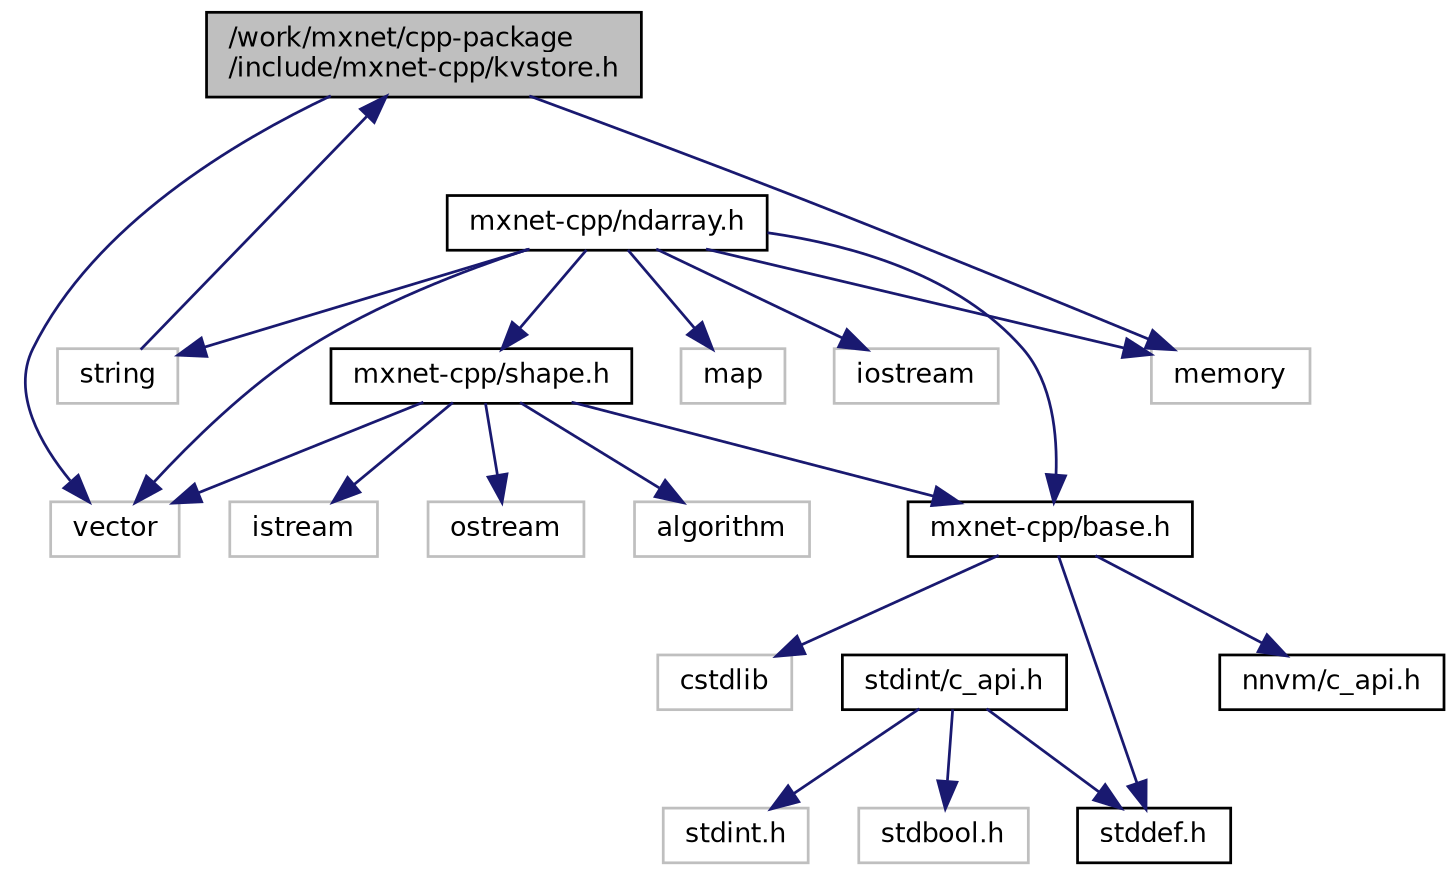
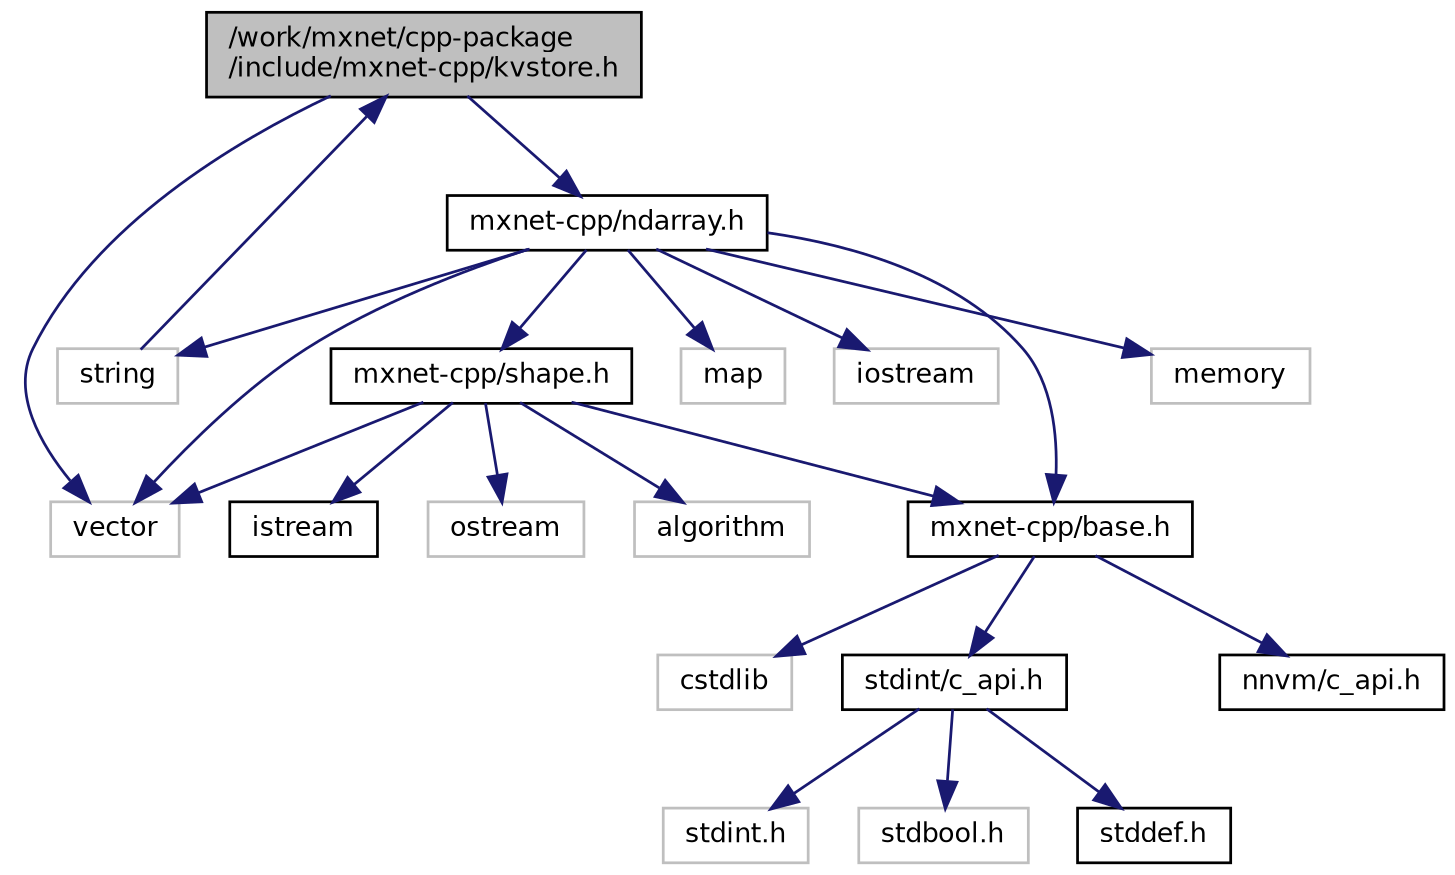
(840, 214) -> (513, 137)
(304, 529) -> (304, 529)
(1098, 669) -> (1010, 594)
